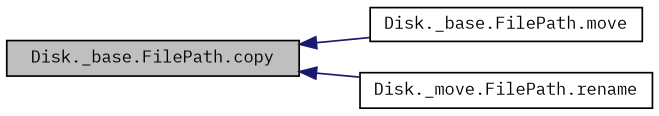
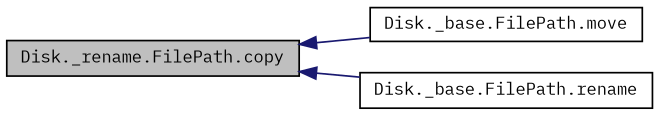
(153, 58) -> (153, 58)
(506, 90) -> (506, 90)
